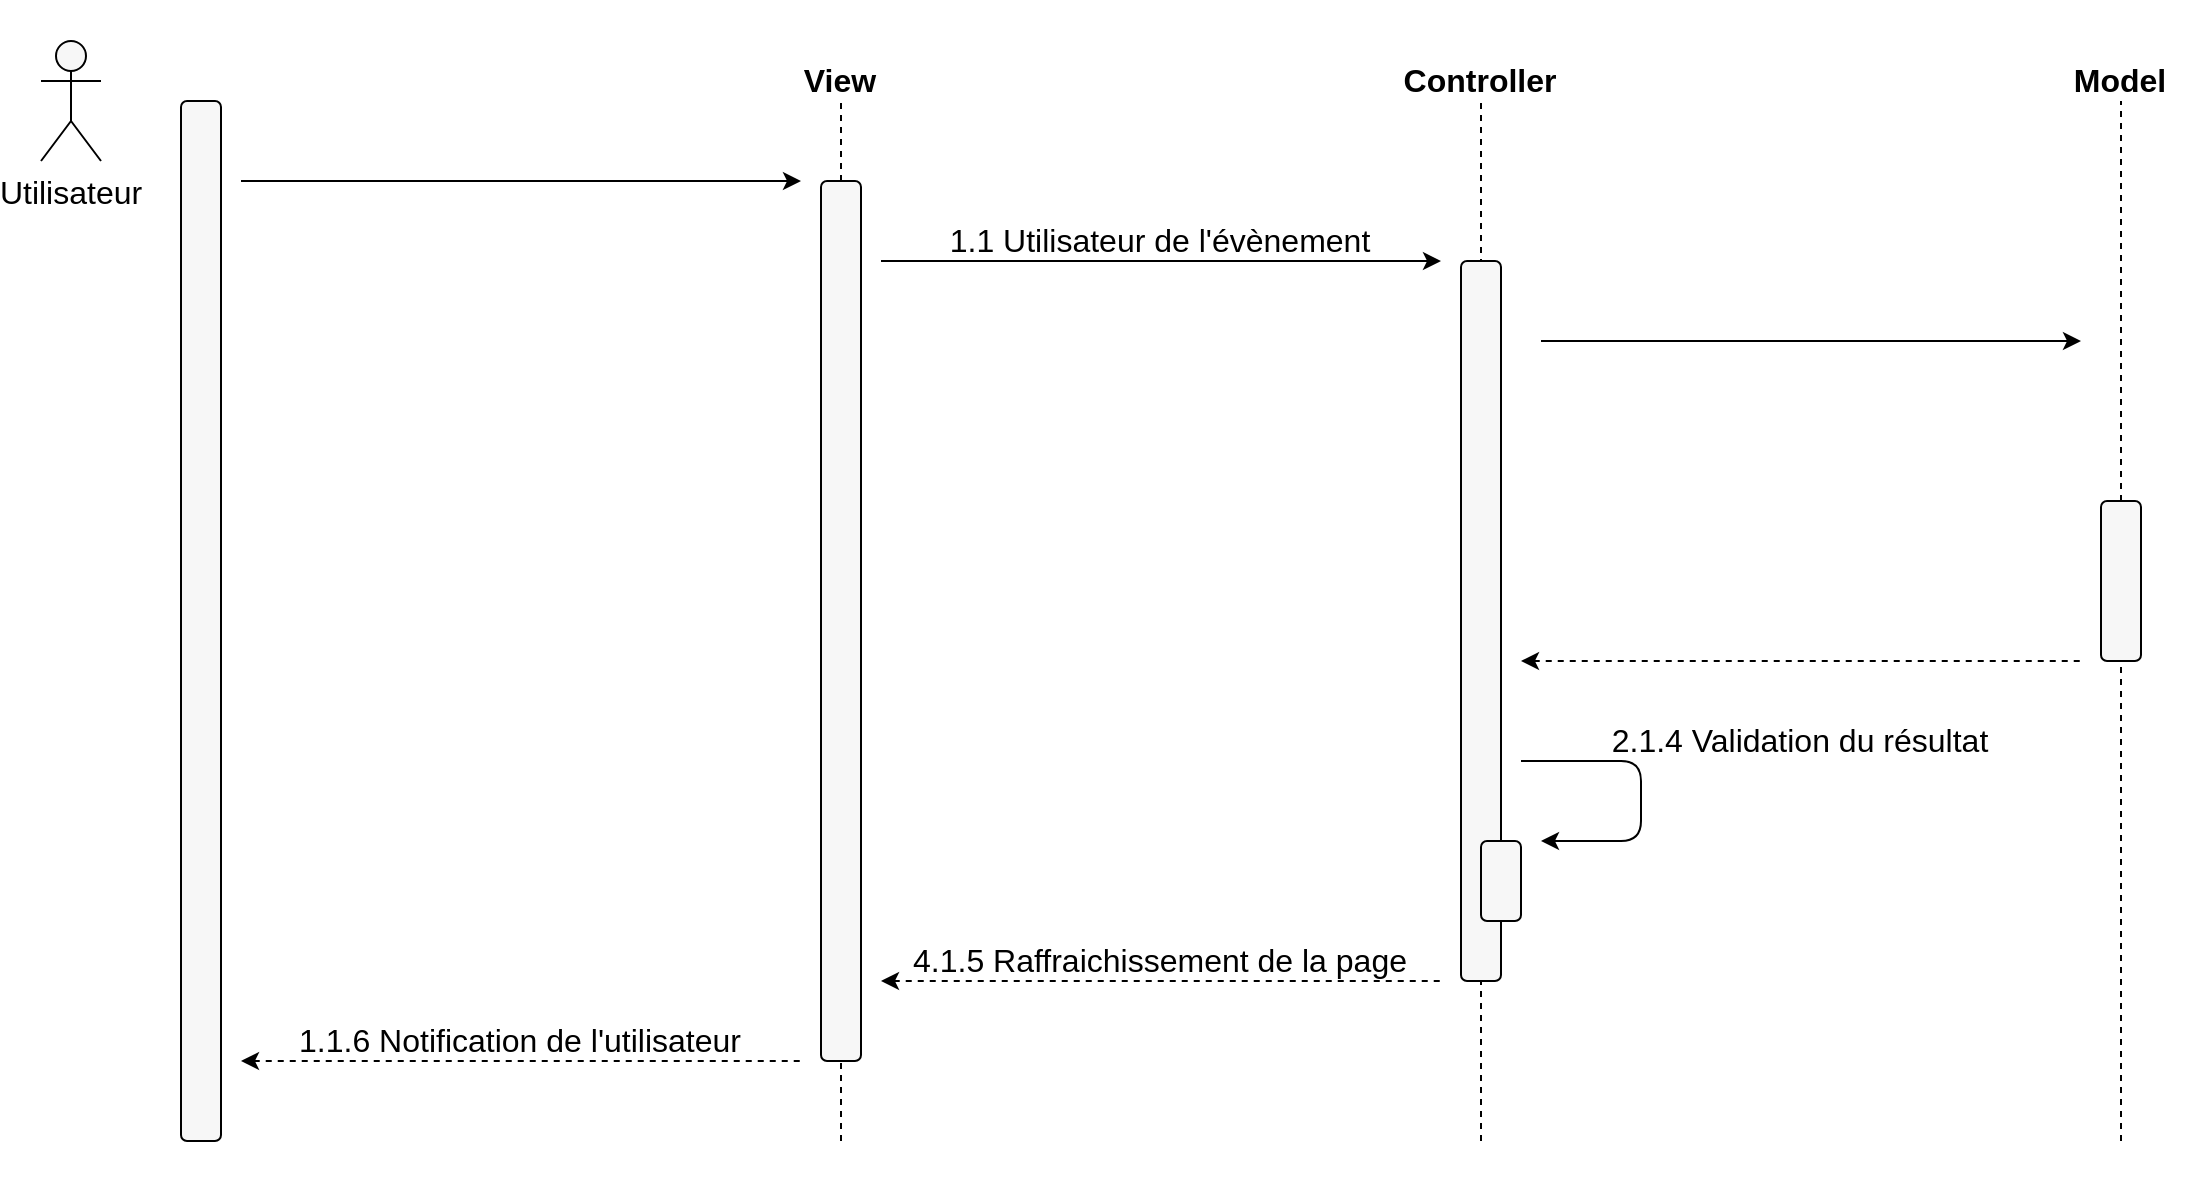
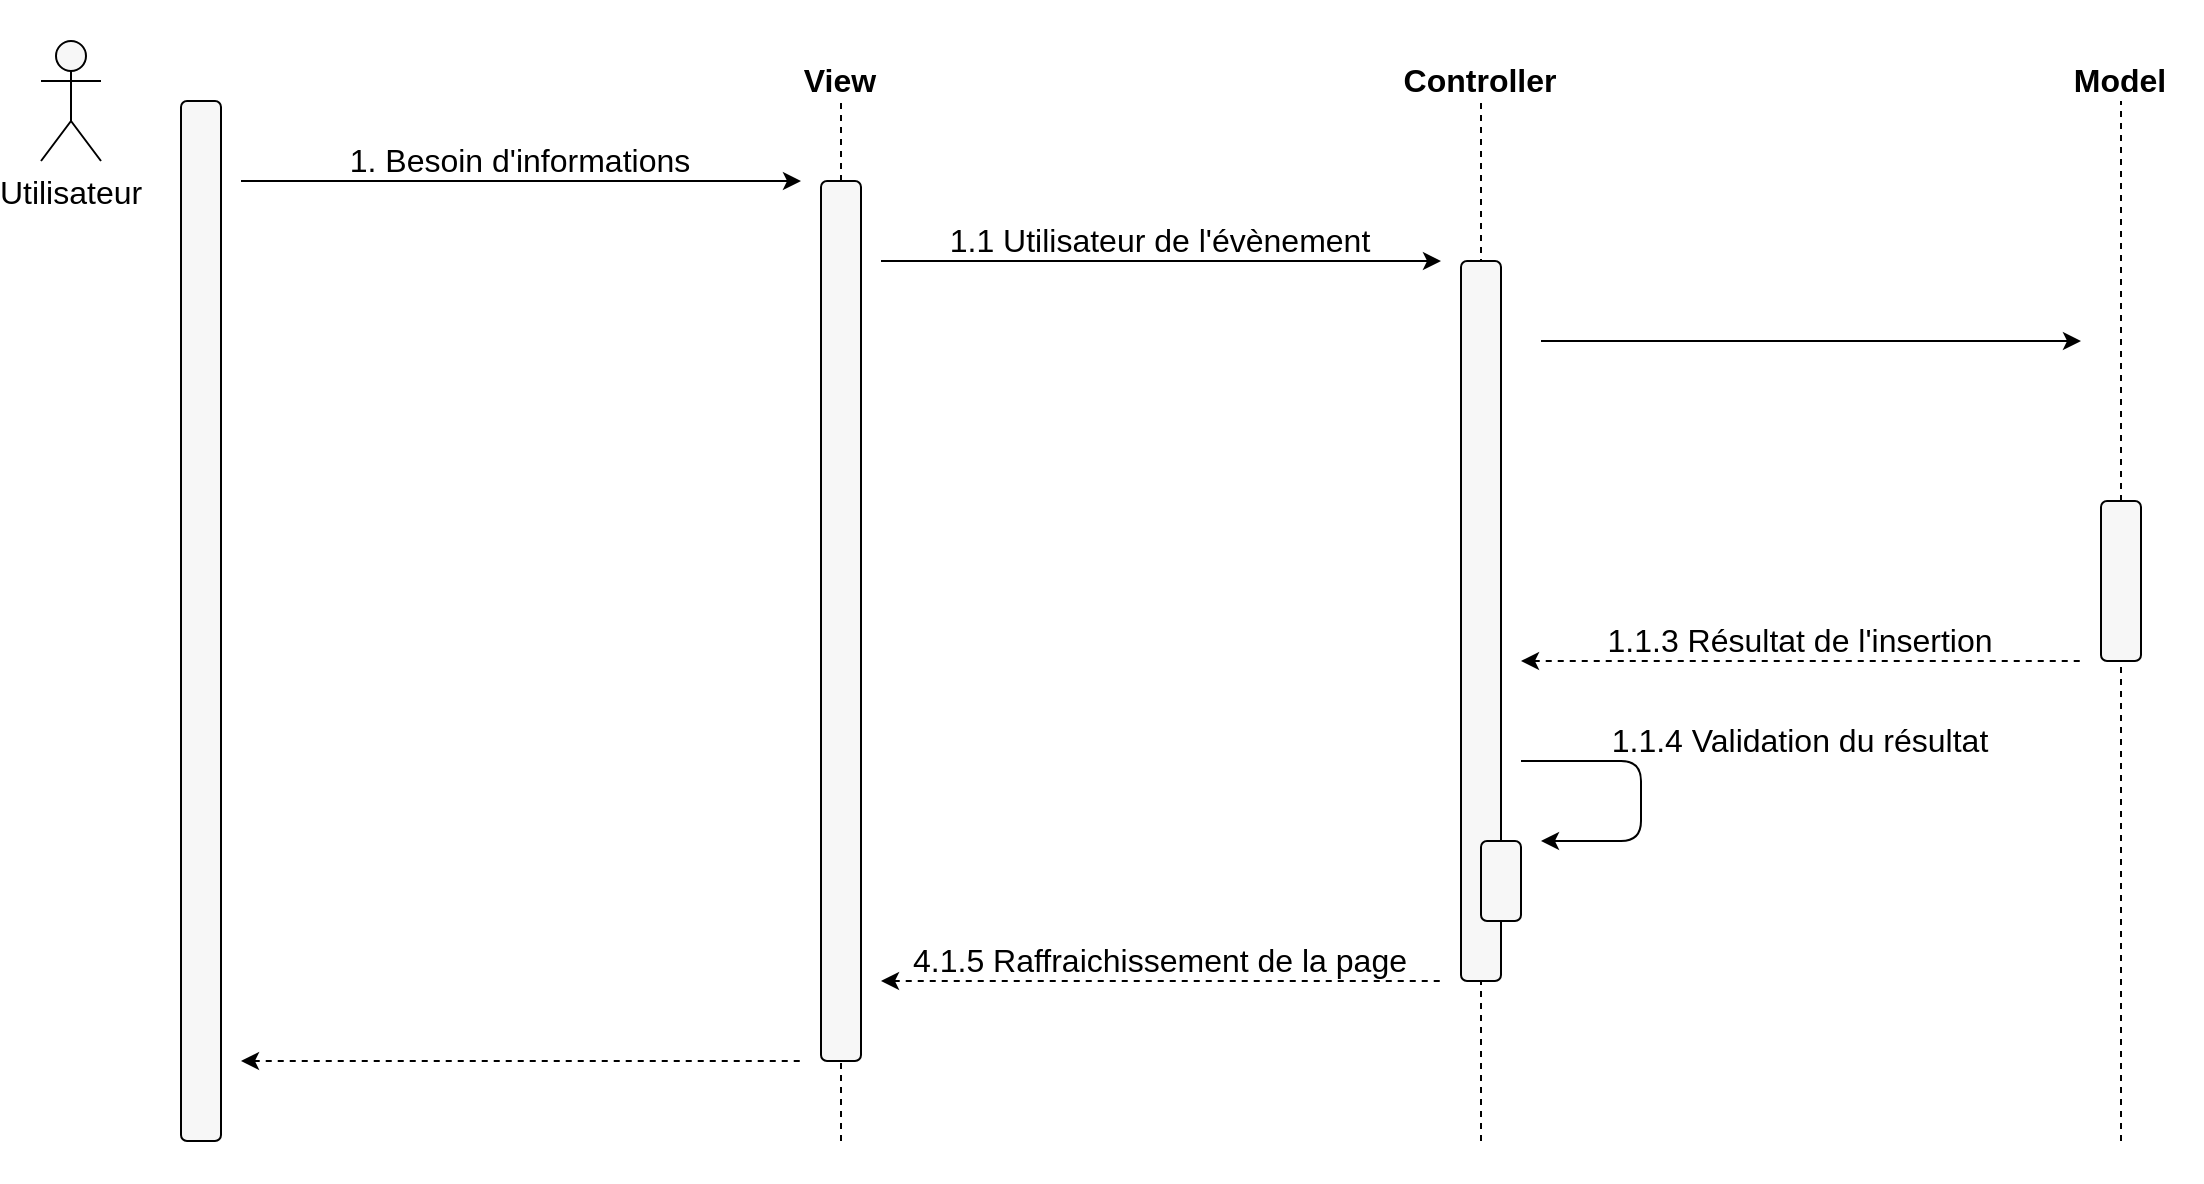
none -> (521, 161)
none -> (1801, 641)
(1801, 741) -> (1801, 741)
(521, 1041) -> none
